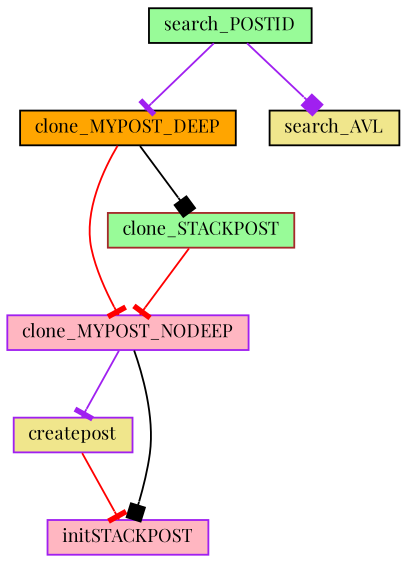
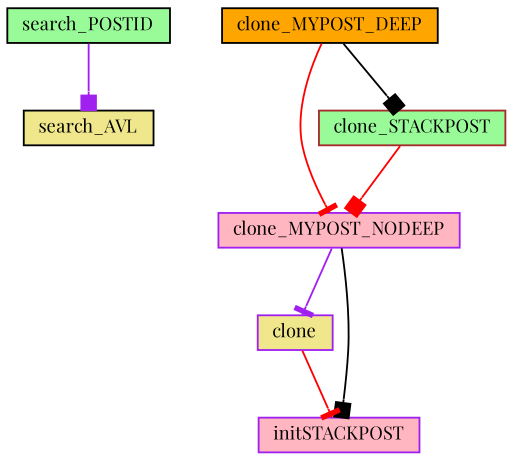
(183, 73) -> none
(167, 278) -> (381, 172)
(73, 435) -> (295, 333)
